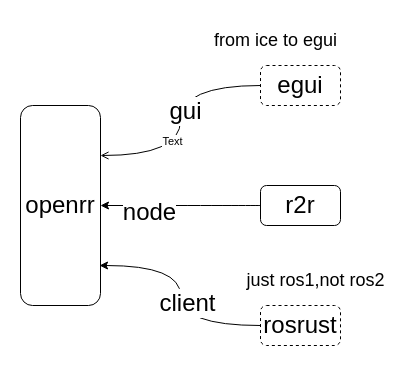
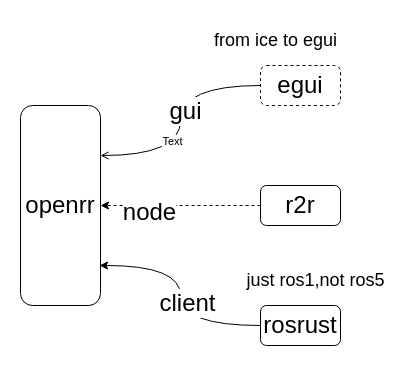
(217, 206) -> (217, 206)
(316, 281) -> (316, 281)
(301, 326) -> (301, 326)
